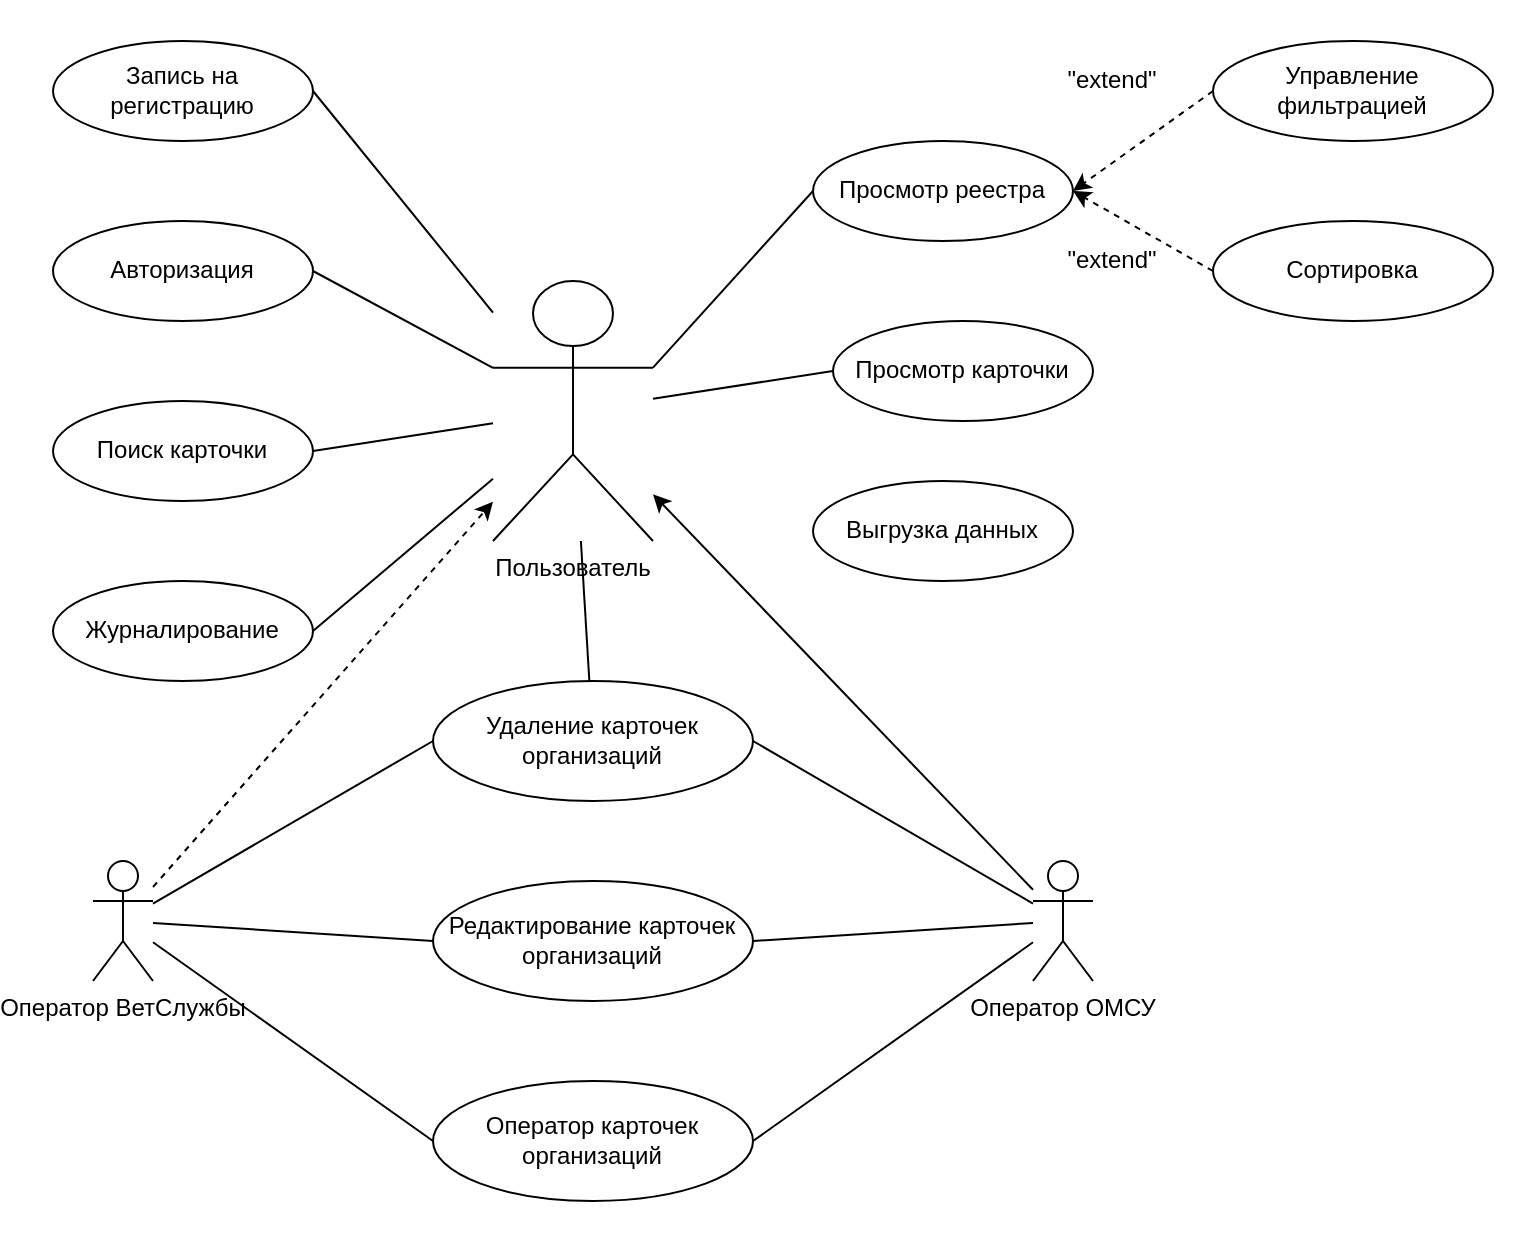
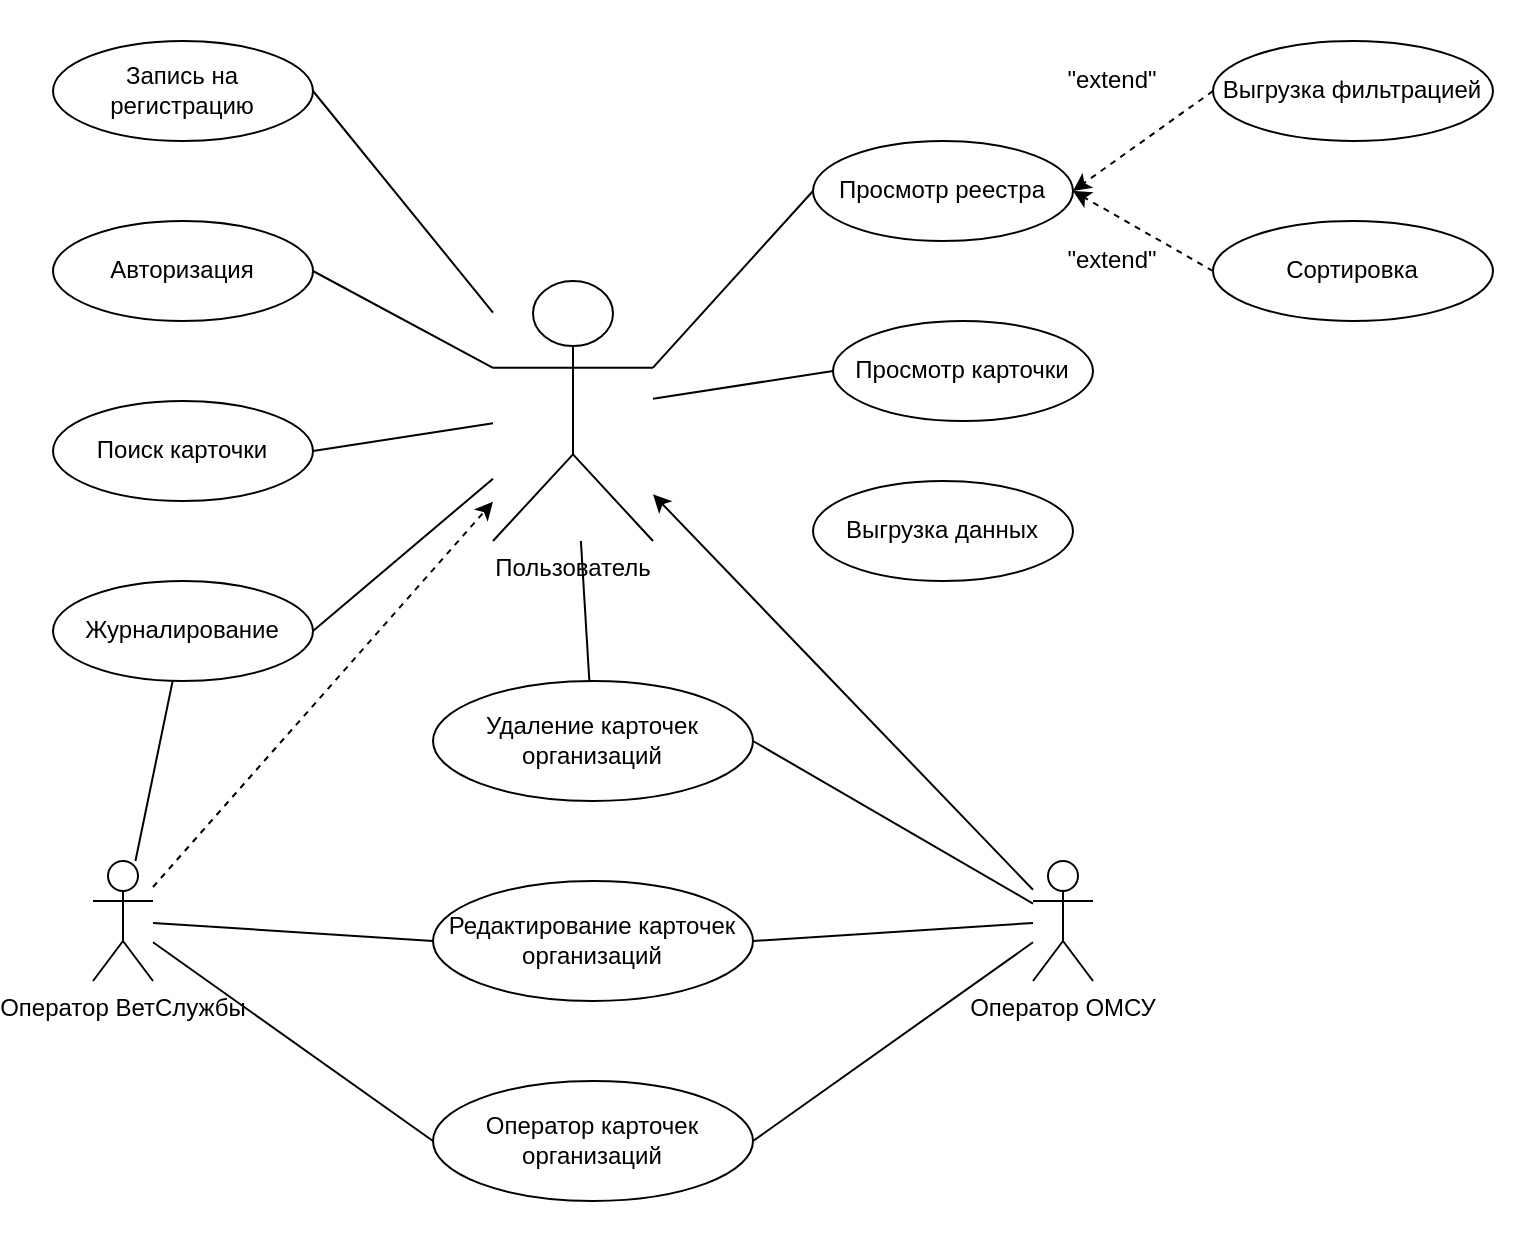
(1353, 91) -> (1353, 91)
(293, 822) -> (154, 771)
